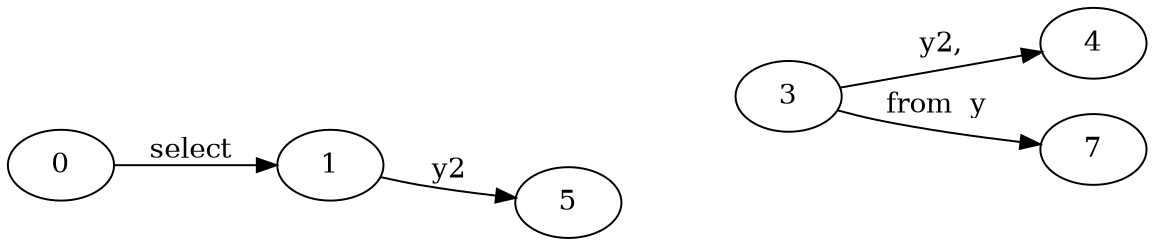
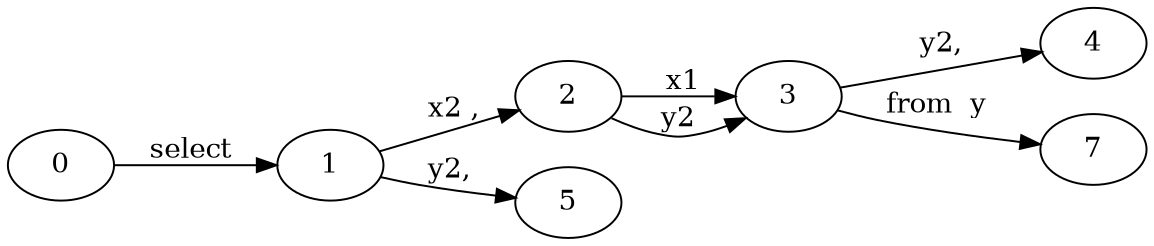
none -> (568, 96)
(449, 170) -> (449, 170)
